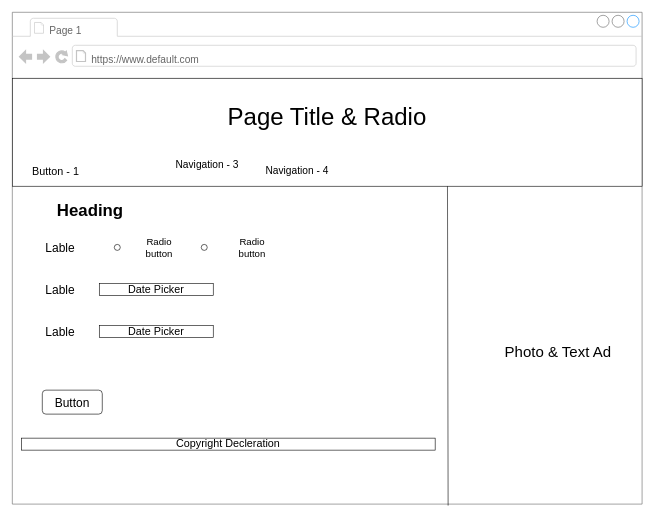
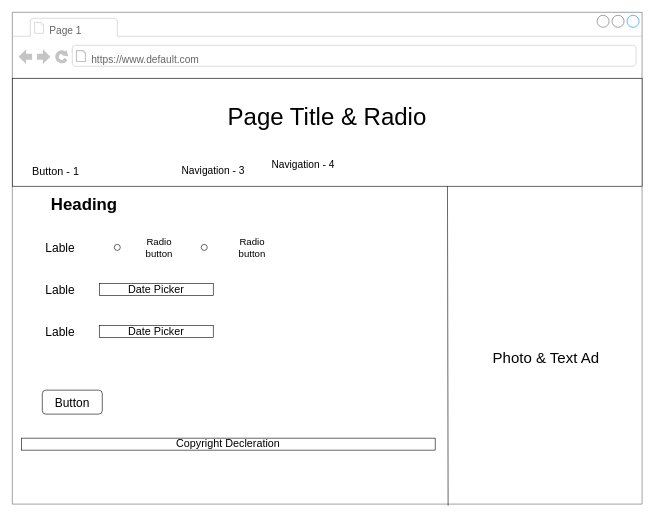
(207, 165) -> (213, 171)
(297, 171) -> (303, 165)
(90, 210) -> (84, 204)
(558, 351) -> (546, 357)
